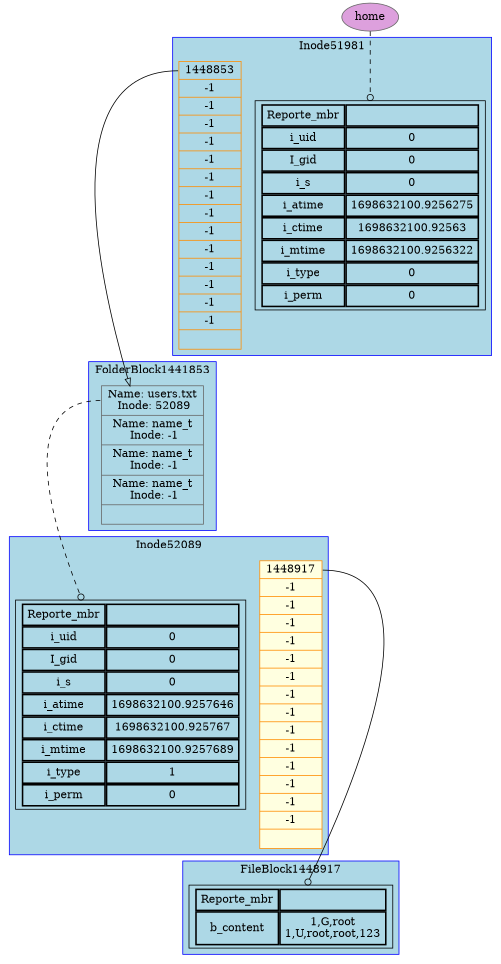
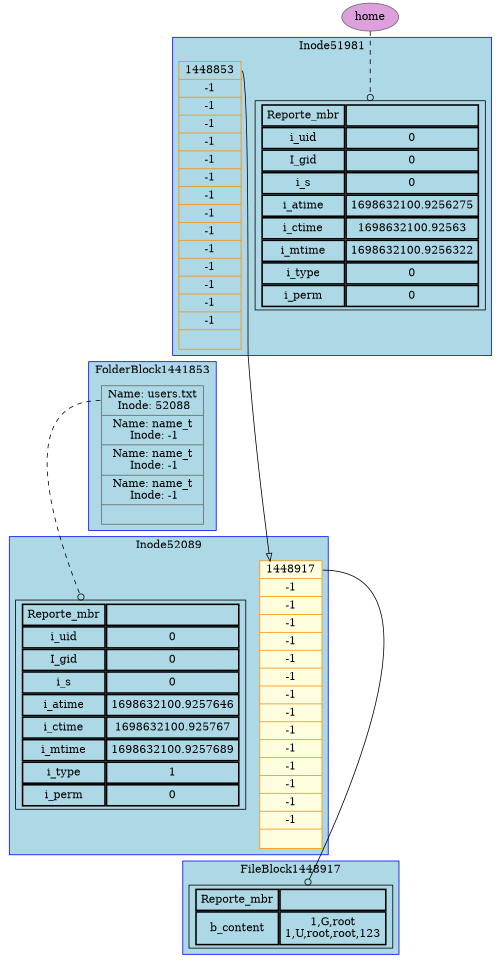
(96, 204) -> (248, 312)
(152, 406) -> (152, 406)
